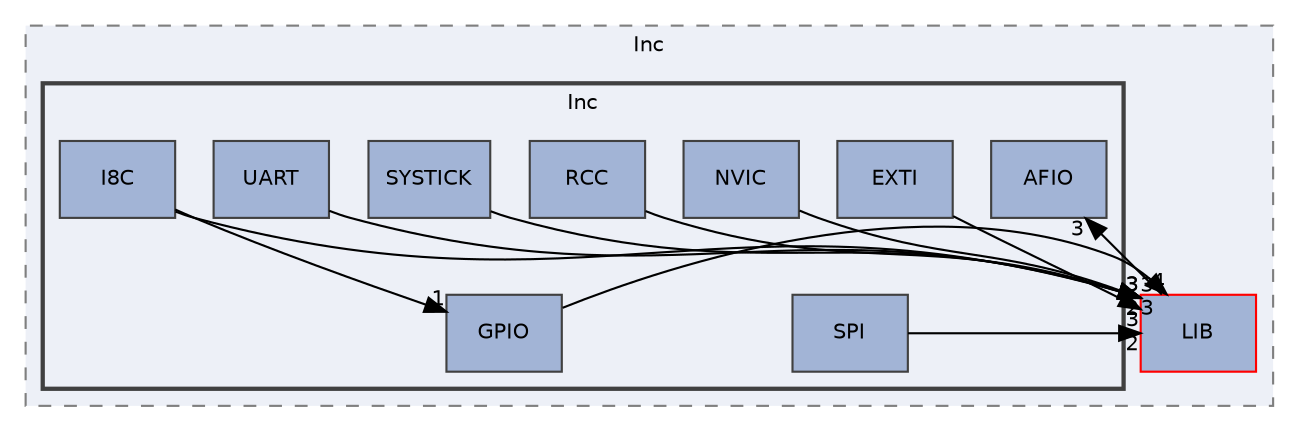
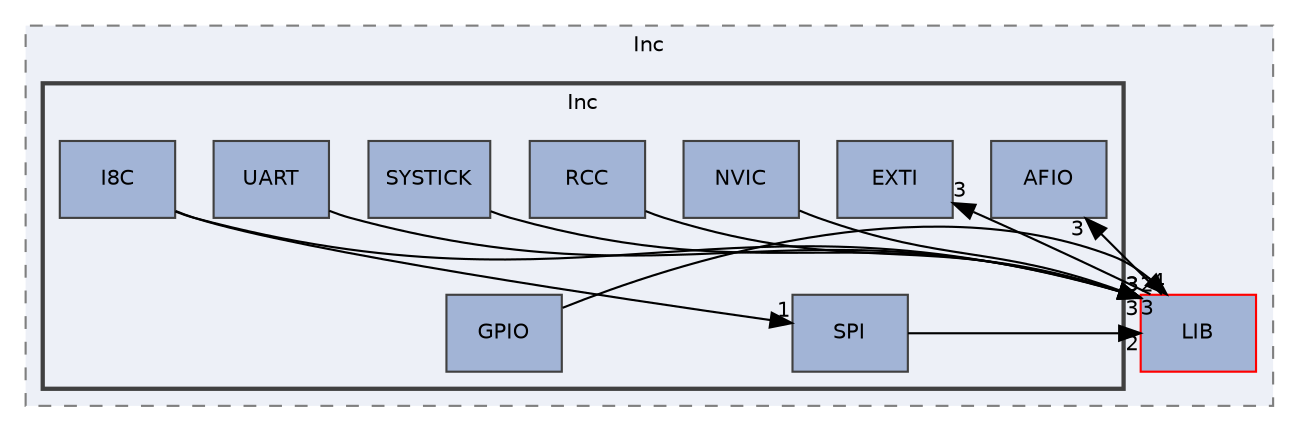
(1020, 250) -> (1080, 261)
(300, 259) -> (471, 274)
